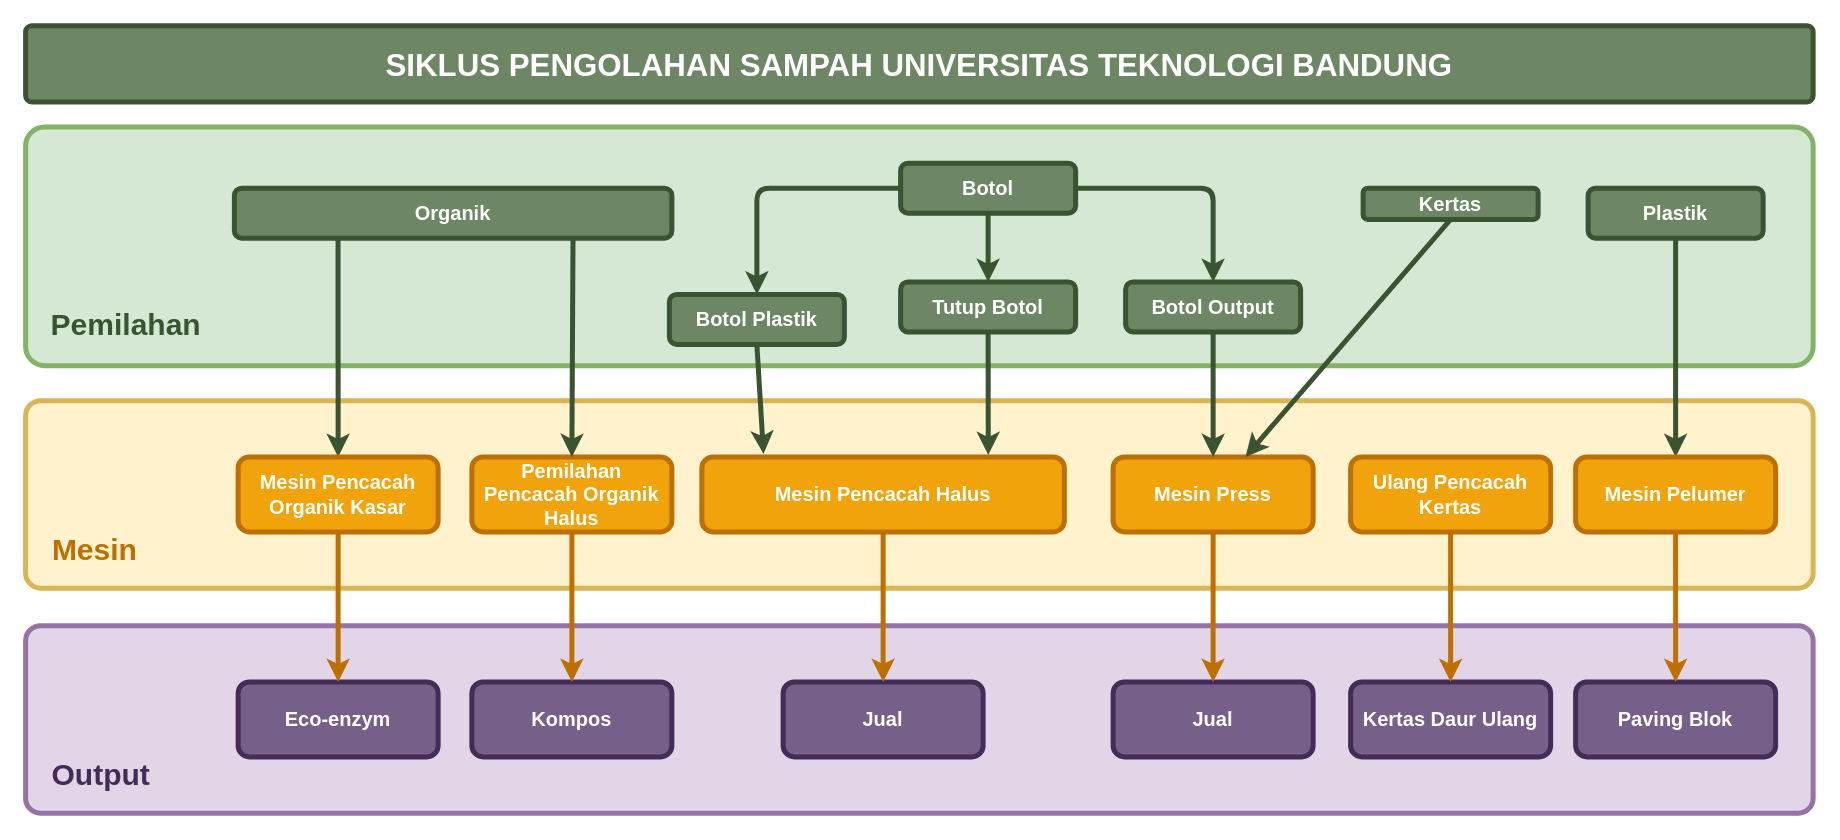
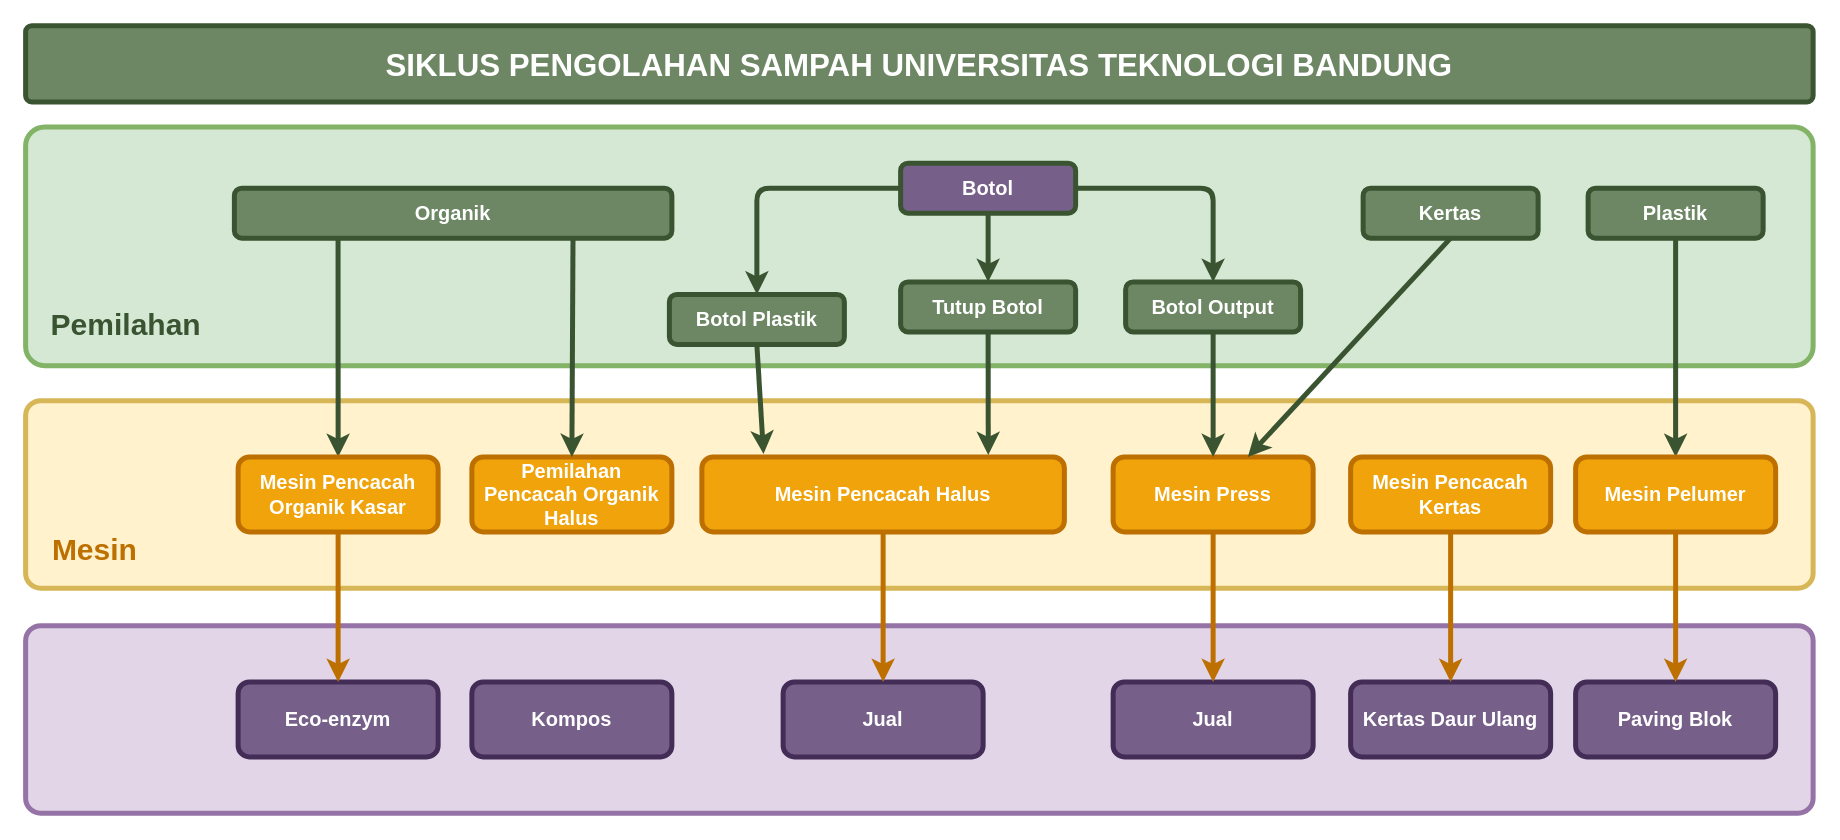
(988, 188) -> (988, 188)
(1451, 204) -> (1451, 213)
(1451, 494) -> (1451, 494)
(572, 600) -> none
(101, 776) -> none
